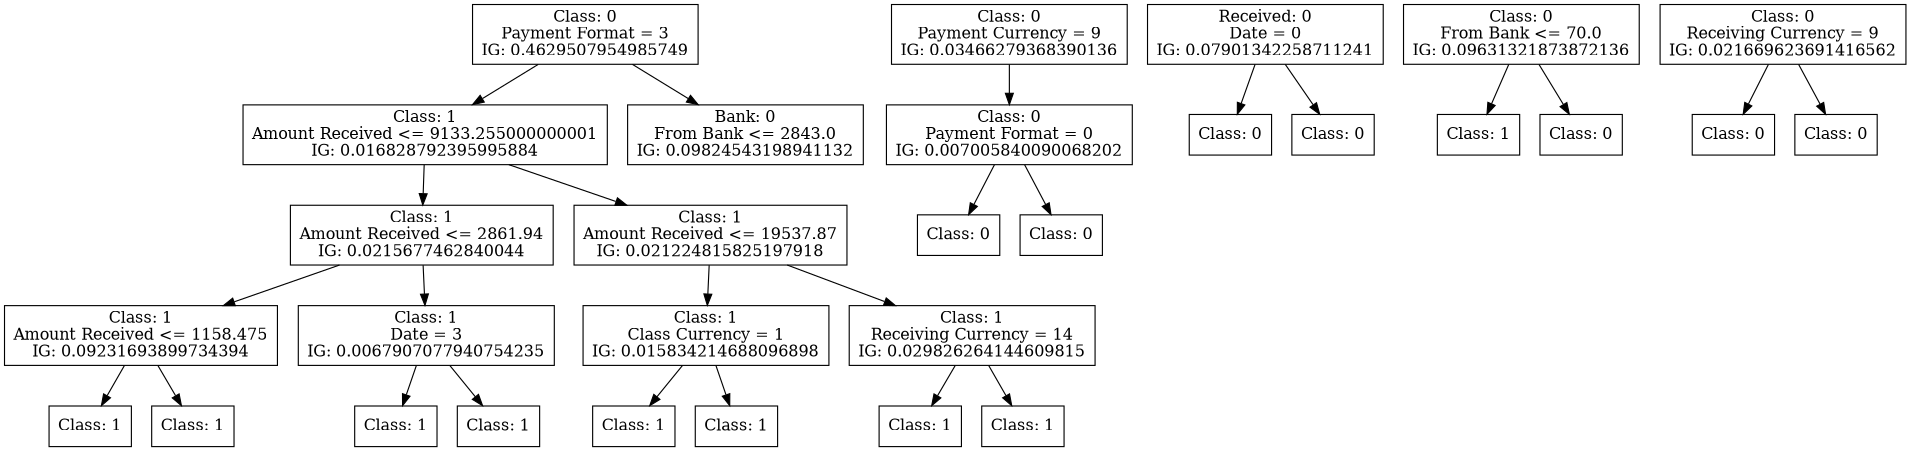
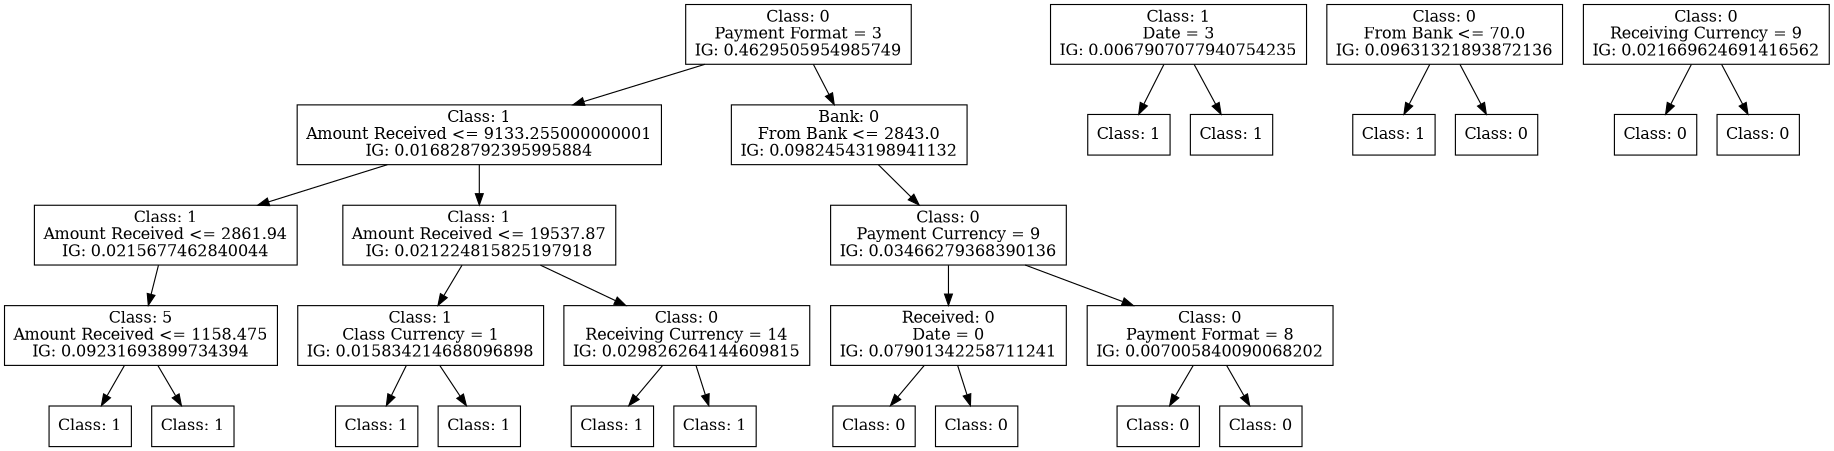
(585, 34) -> (798, 34)
(1521, 34) -> (1445, 34)
(1783, 34) -> (1706, 34)
(1009, 135) -> (1210, 336)
none -> (895, 181)
(424, 280) -> none
none -> (948, 280)
(141, 336) -> (141, 336)
(972, 336) -> (687, 336)
